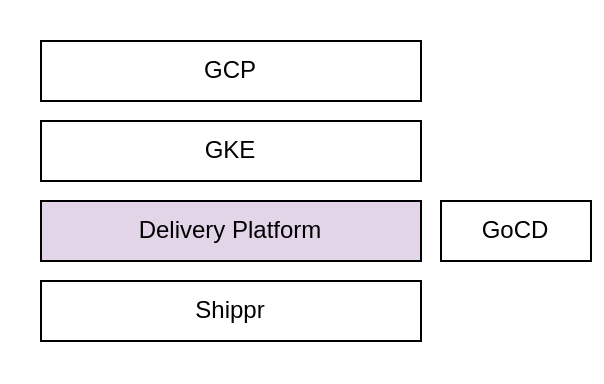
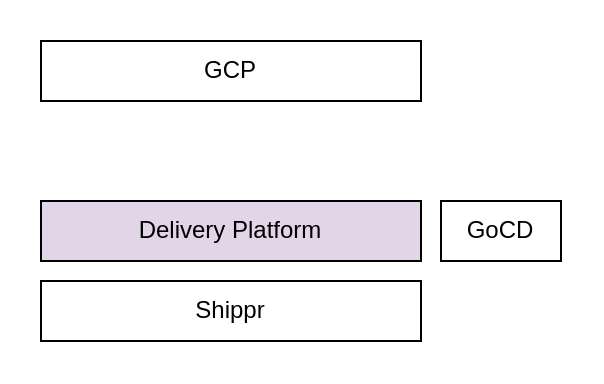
(231, 151) -> none
(516, 231) -> (501, 231)
